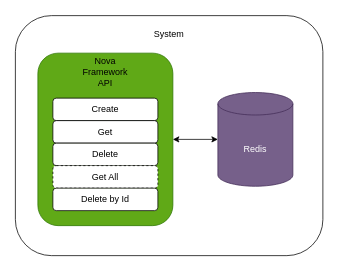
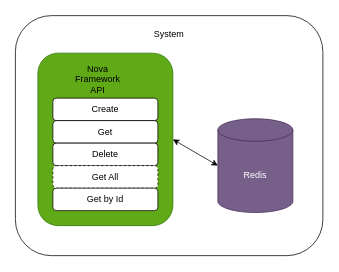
(105, 72) -> (98, 79)
(255, 139) -> (255, 165)
(105, 199) -> (105, 199)
